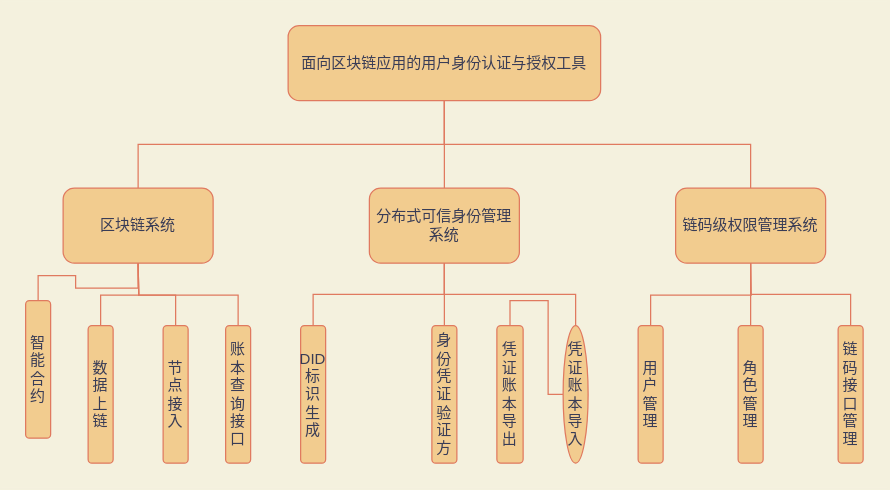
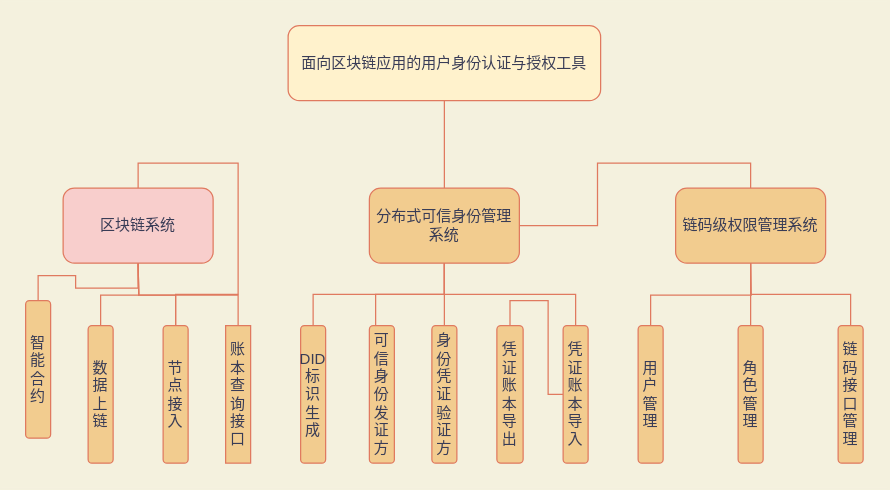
(444, 63) -> (444, 63)
(279, 144) -> (238, 176)
(610, 144) -> (606, 163)
(138, 226) -> (138, 226)
none -> (376, 312)
(238, 394) -> (238, 394)
none -> (382, 394)
(576, 394) -> (576, 394)
